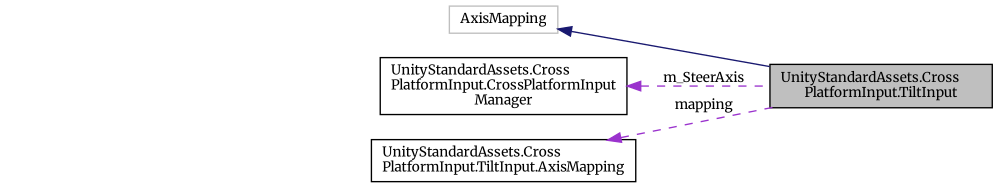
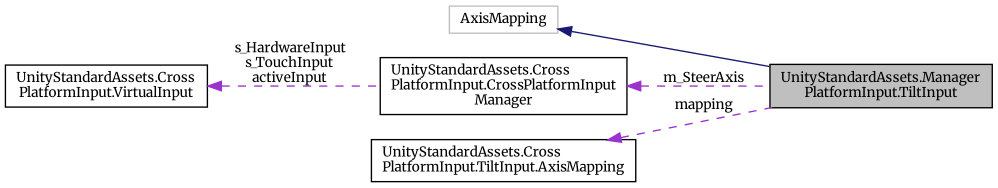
none -> (106, 86)
(881, 86) -> (881, 86)
